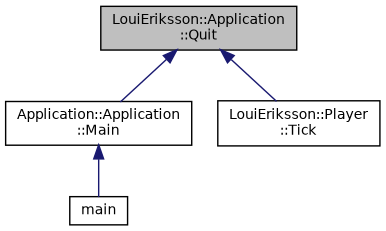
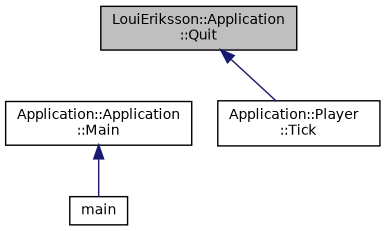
(143, 81) -> none
(299, 123) -> (299, 123)
